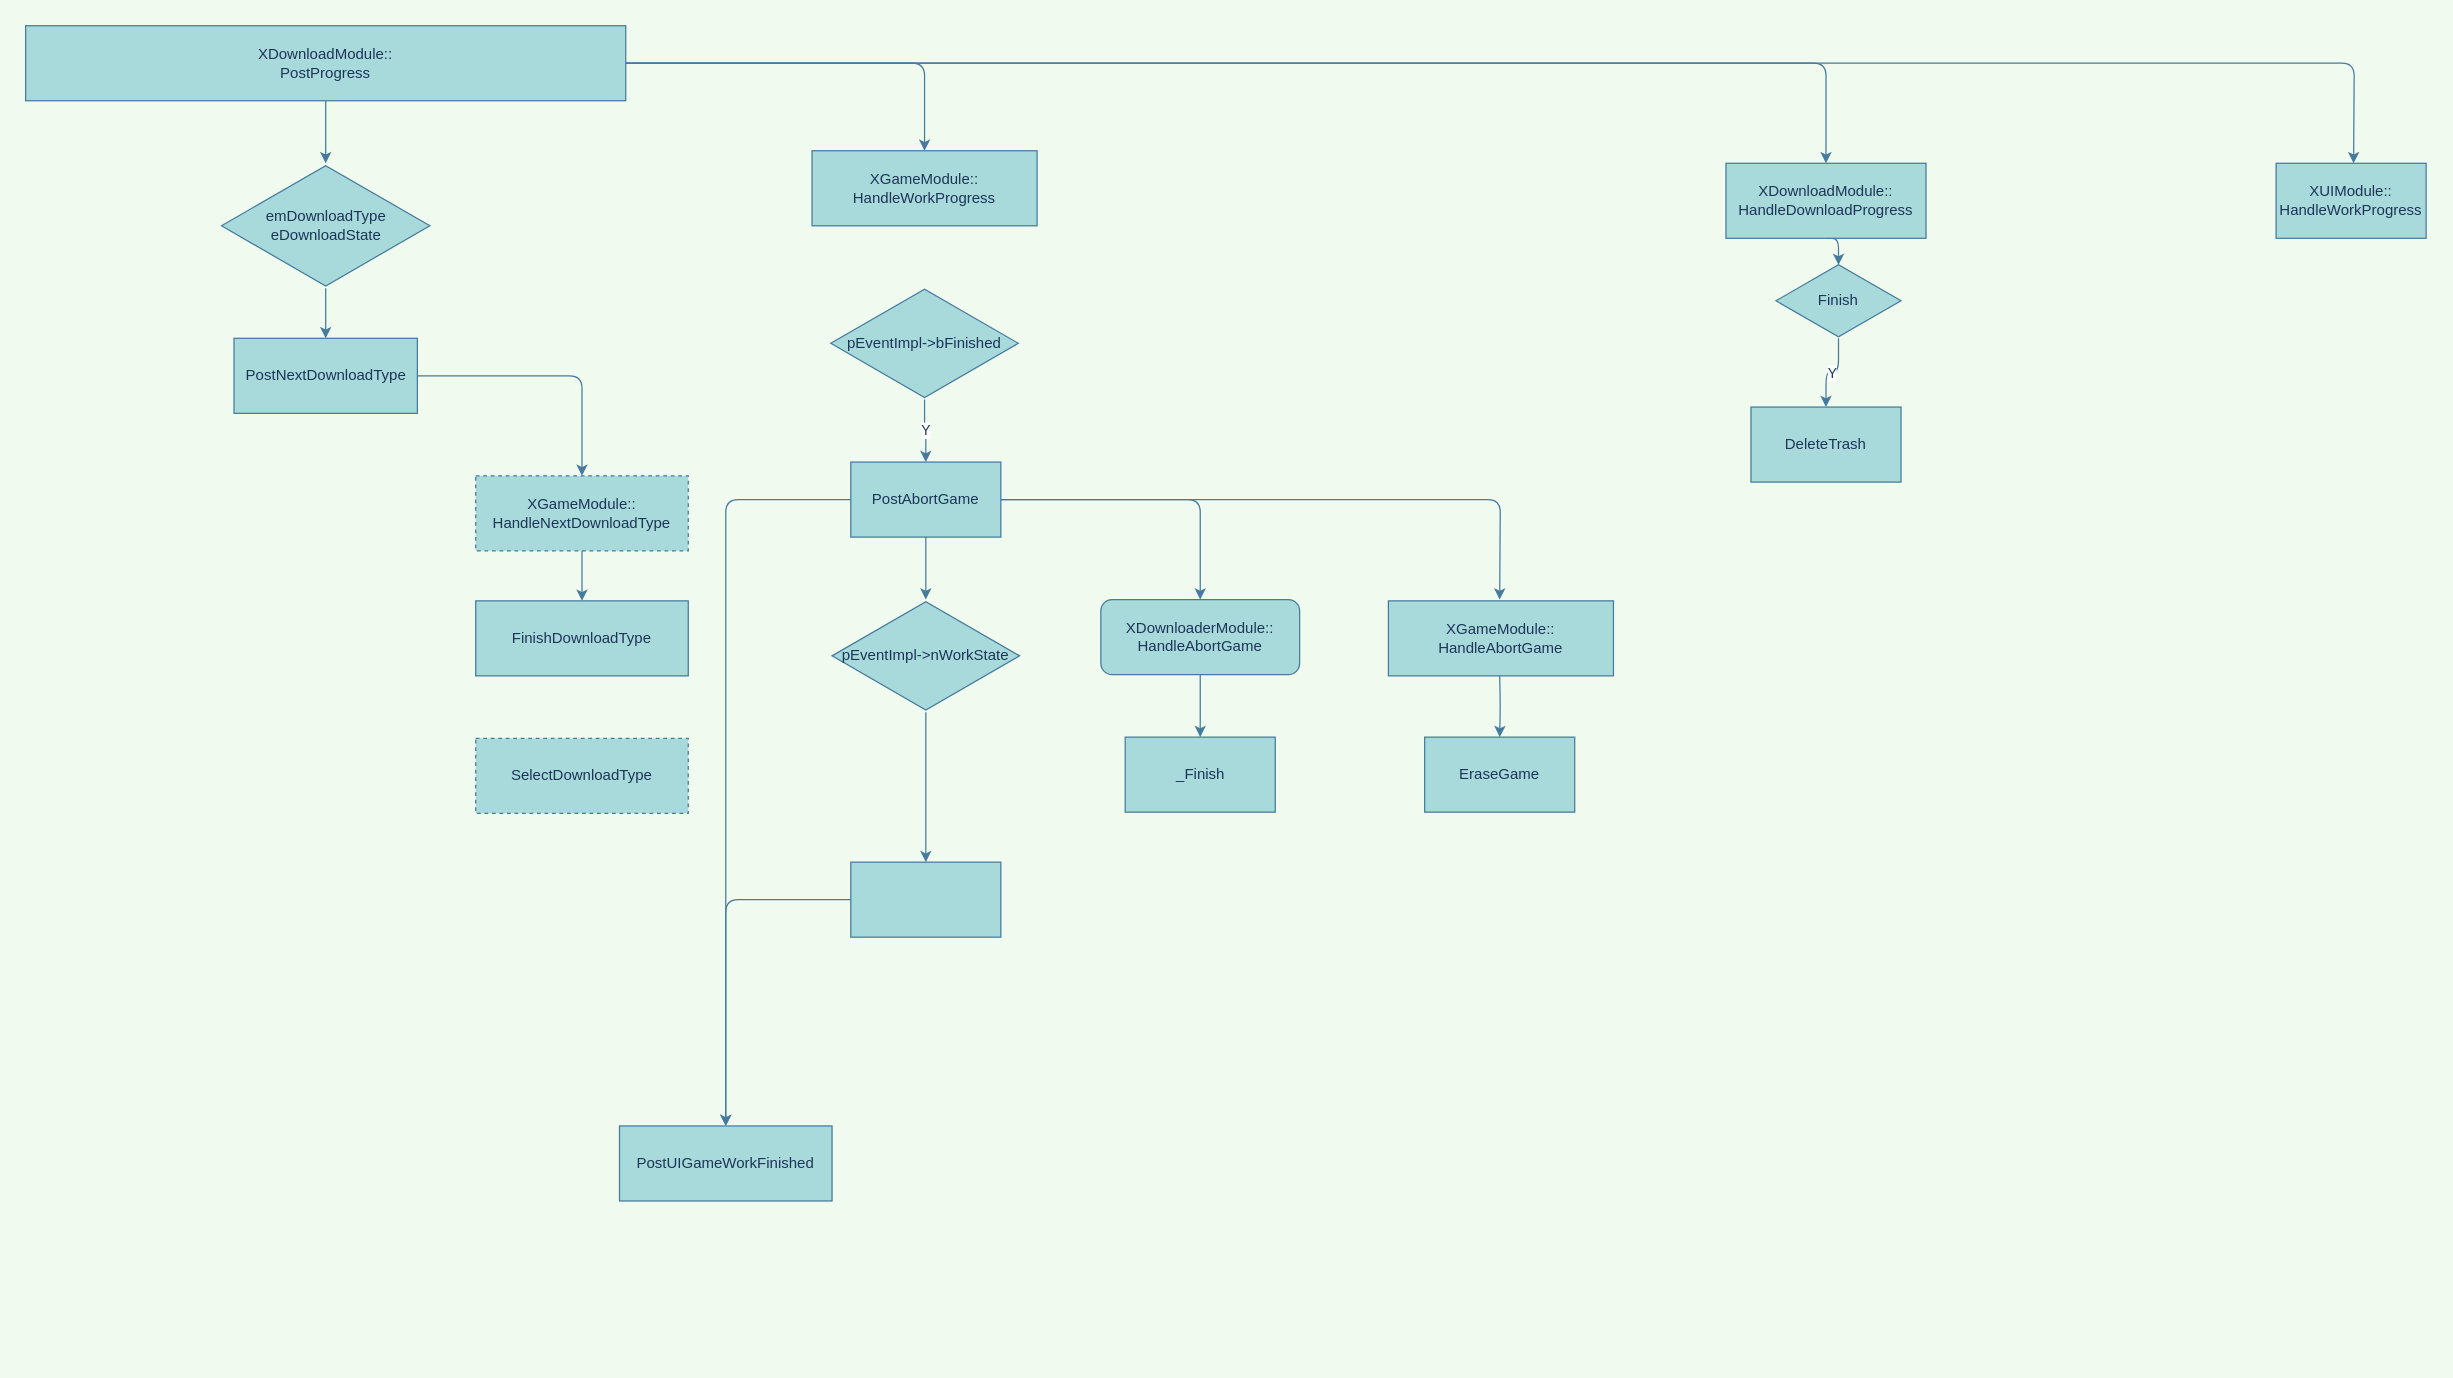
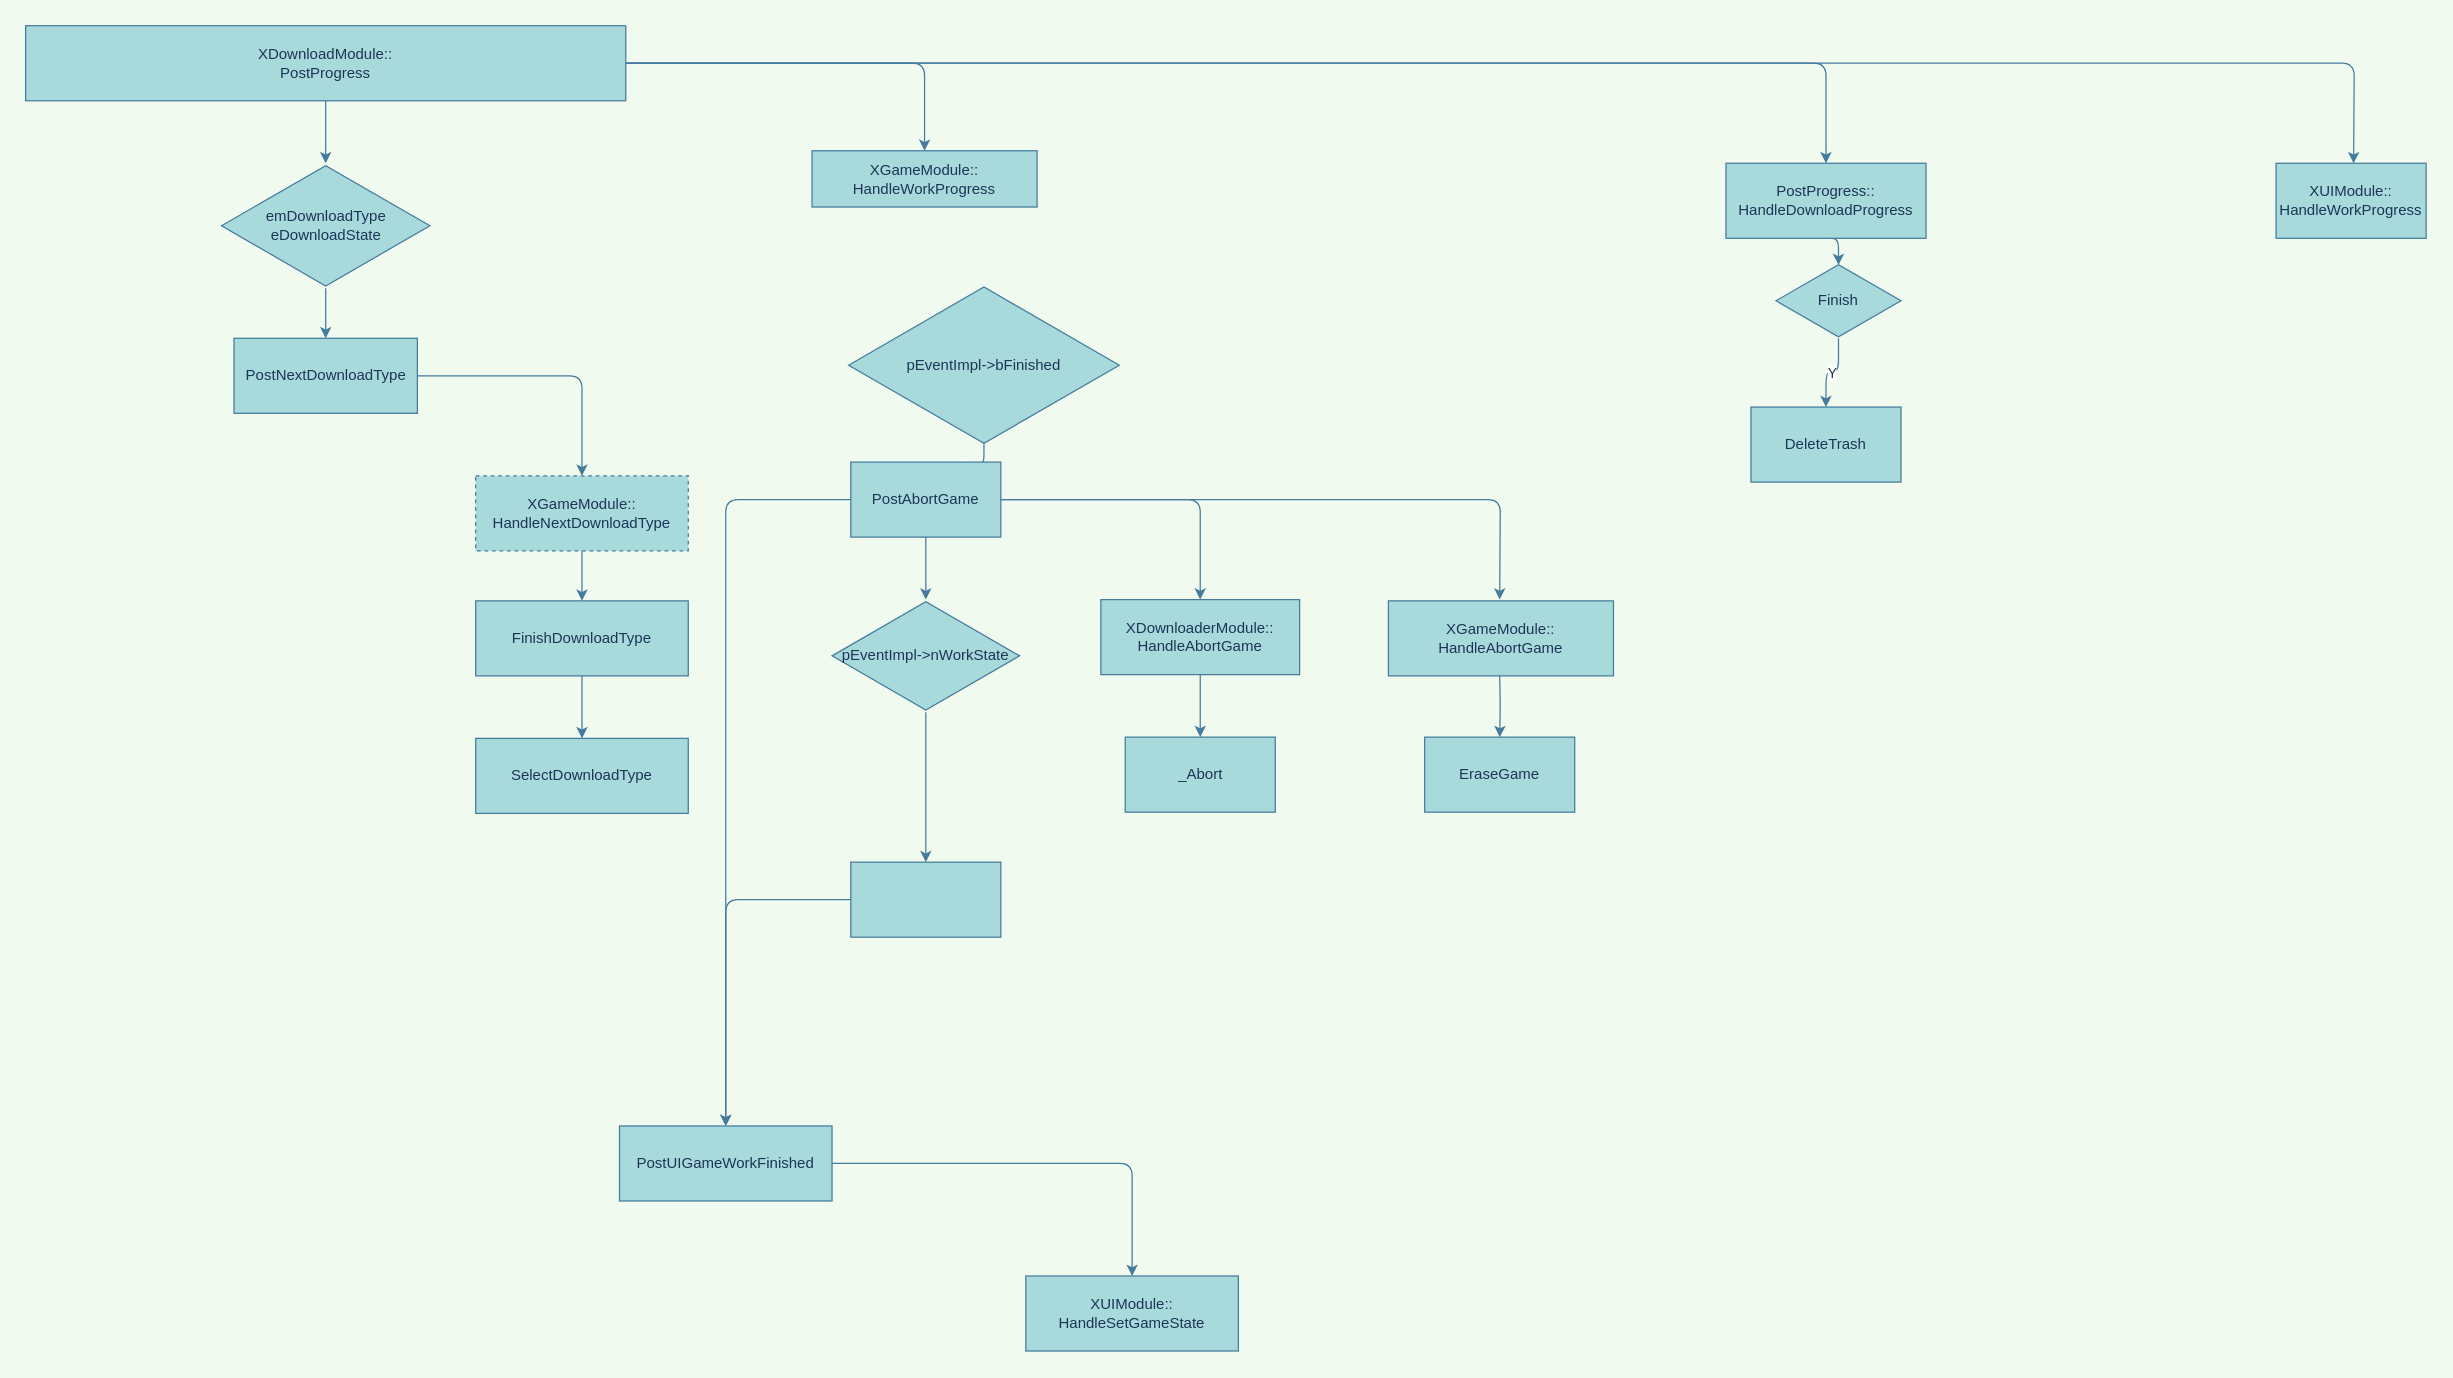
(924, 188) -> (924, 179)
(1826, 201) -> (1826, 201)
(924, 343) -> (984, 365)
(1200, 637) -> (1200, 637)
none -> (582, 703)
(1201, 774) -> (1201, 774)
(582, 776) -> (582, 776)
none -> (1028, 1163)
none -> (1132, 1313)
